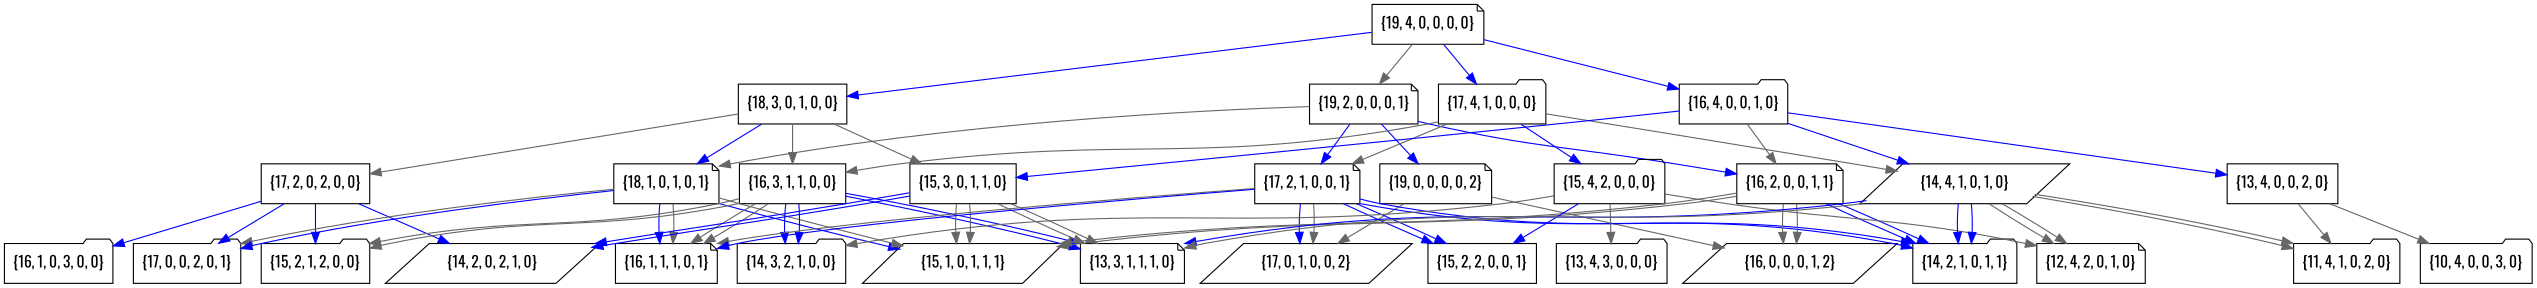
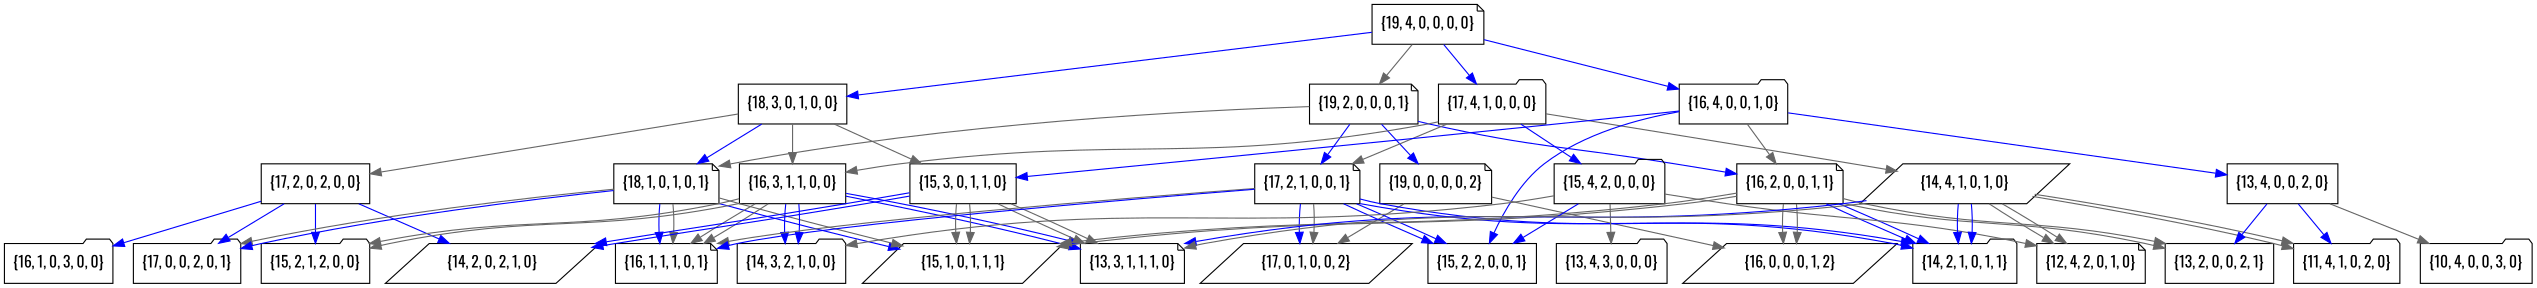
(1843, 142) -> (1580, 142)
(2311, 219) -> (2311, 219)
none -> (2219, 263)
